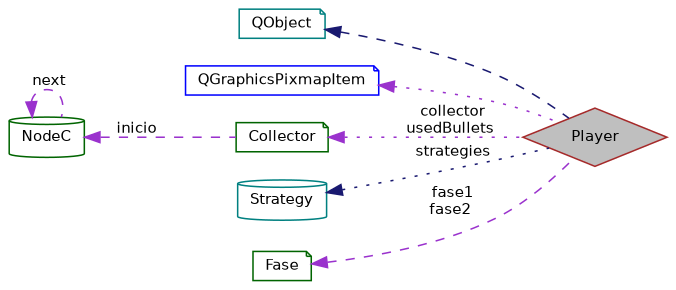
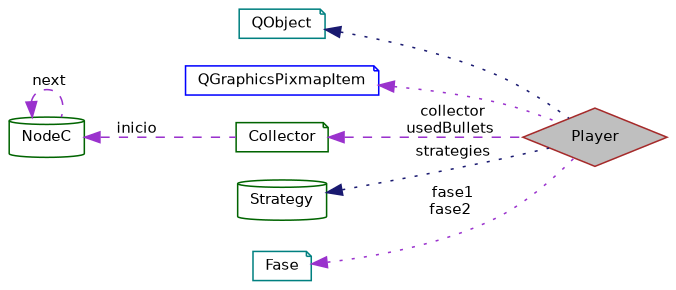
(460, 61) -> (460, 61)
(433, 137) -> (433, 137)
(282, 200) -> (282, 200)
(461, 233) -> (461, 233)
(282, 266) -> (282, 266)
